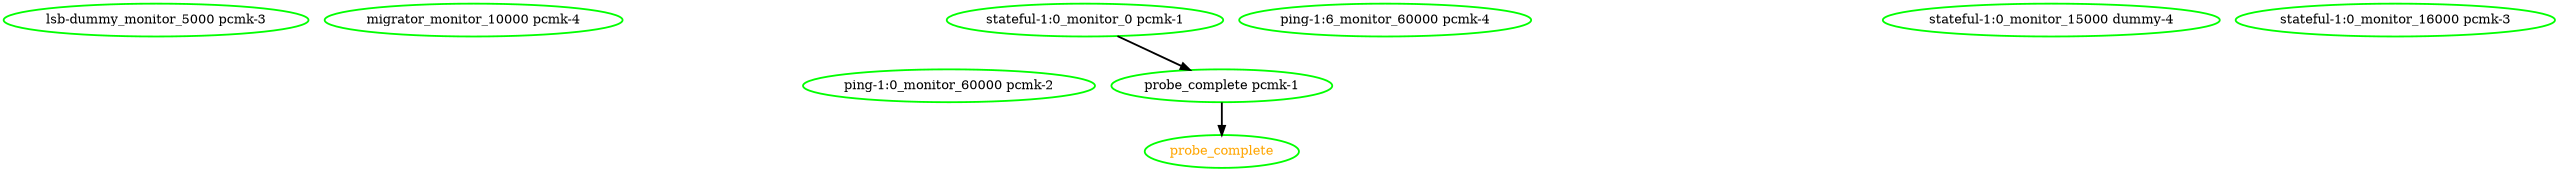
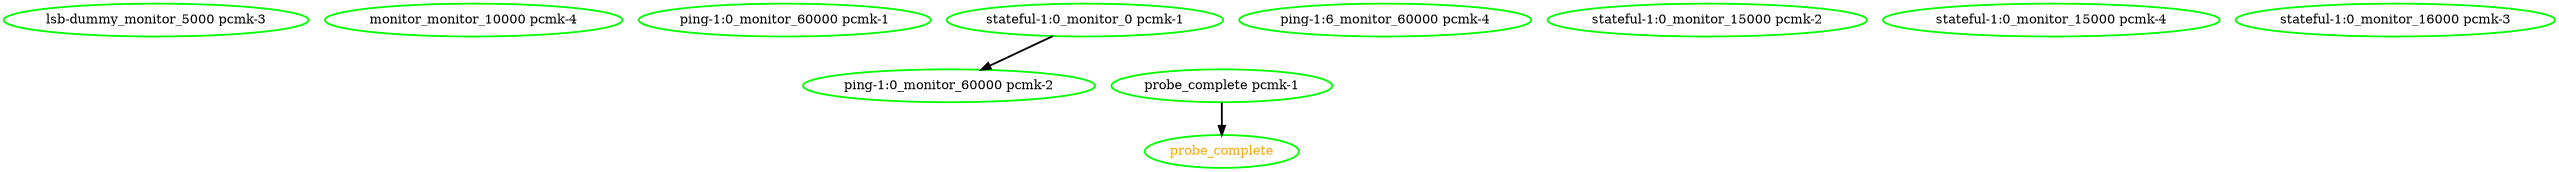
(474, 20) -> (474, 20)
none -> (785, 20)
none -> (1707, 20)
(2051, 20) -> (2051, 20)
(1149, 51) -> (1021, 51)
